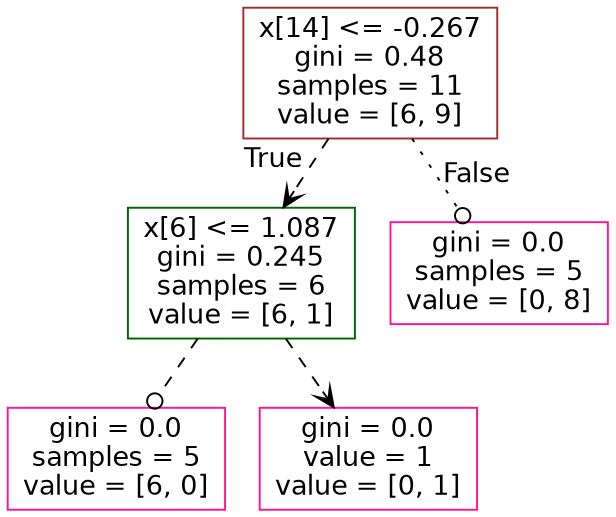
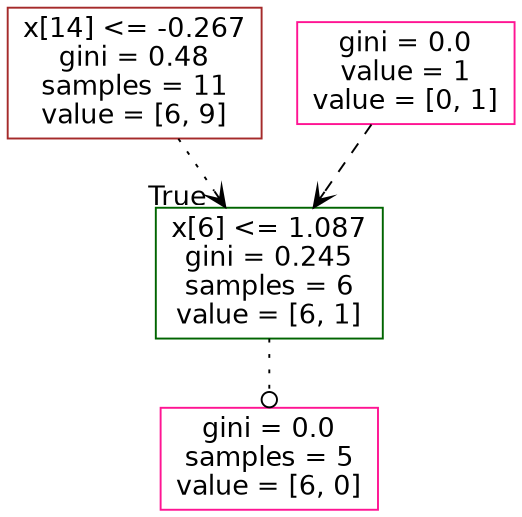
(311, 165) -> (196, 165)
(499, 273) -> none
(304, 365) -> (348, 158)
(178, 367) -> (269, 365)
